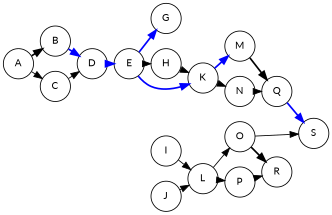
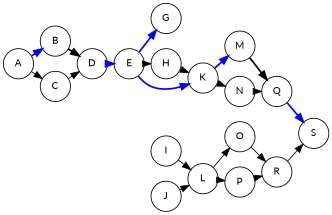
(70, 50) -> (70, 50)
(33, 55) -> (33, 55)
(272, 135) -> (292, 156)
(255, 151) -> (255, 151)
